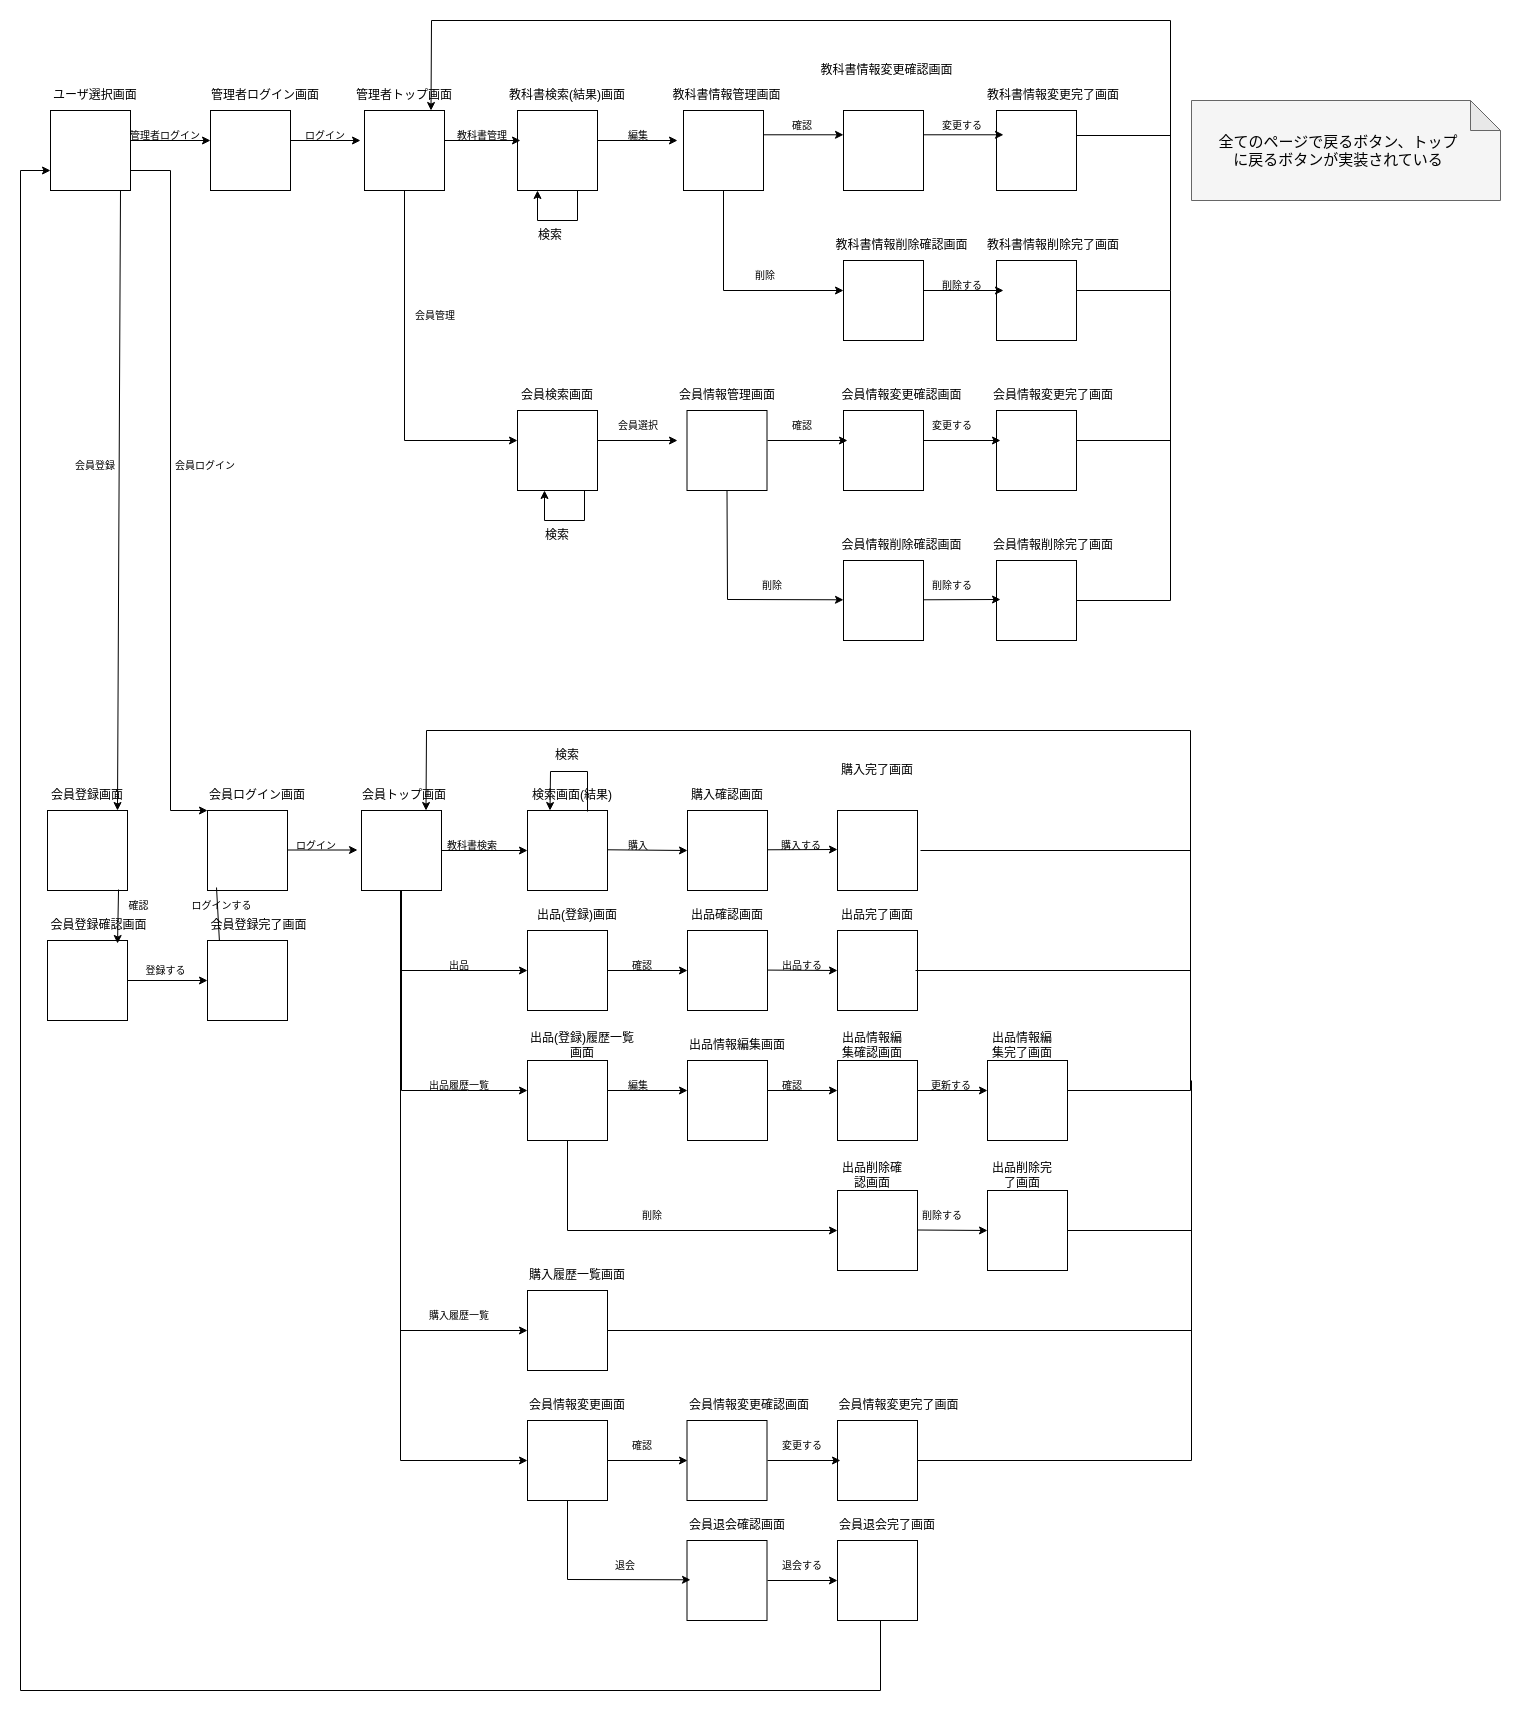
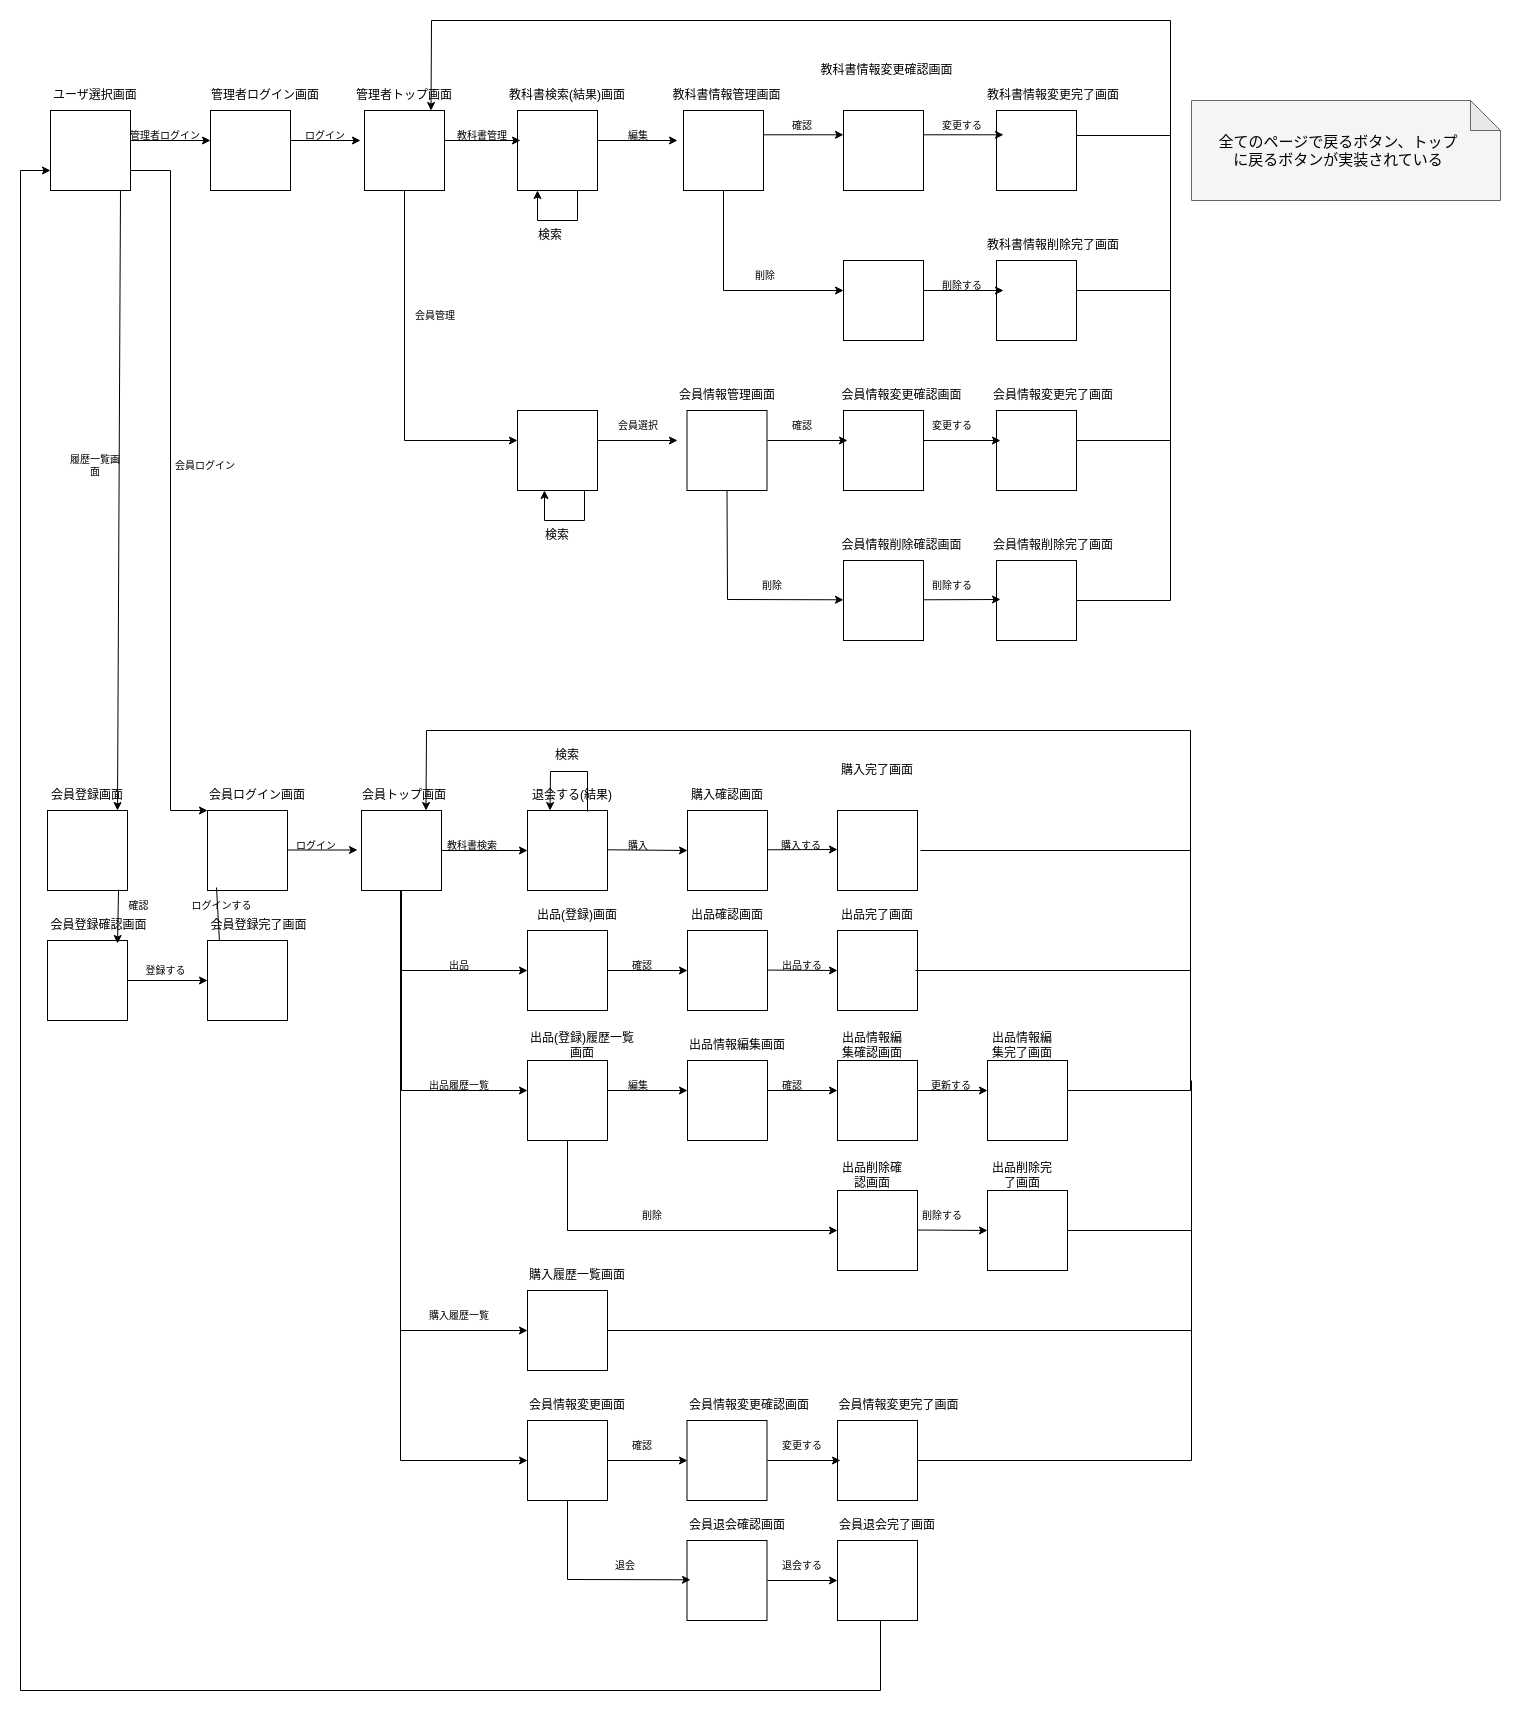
(902, 246) -> none
(558, 396) -> none
(96, 466) -> (96, 466)
(573, 796) -> (573, 796)
